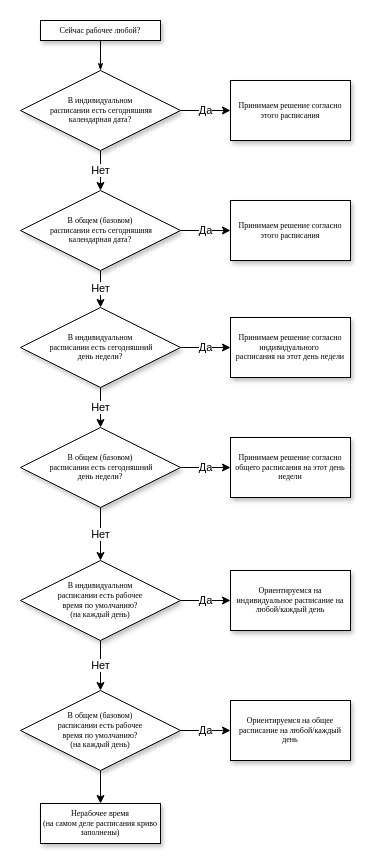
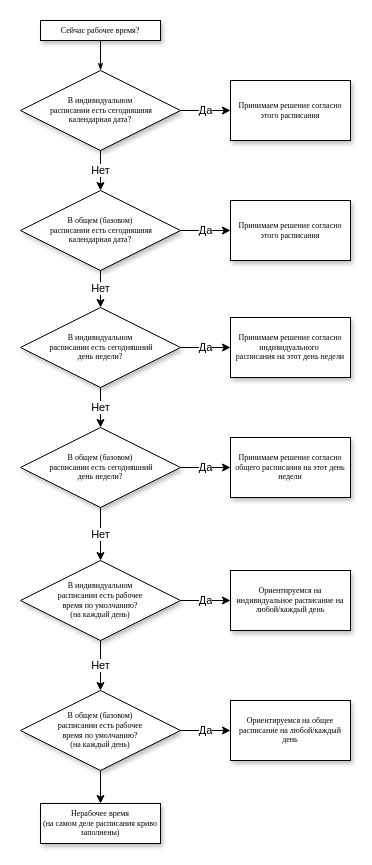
(101, 31) -> (101, 31)
